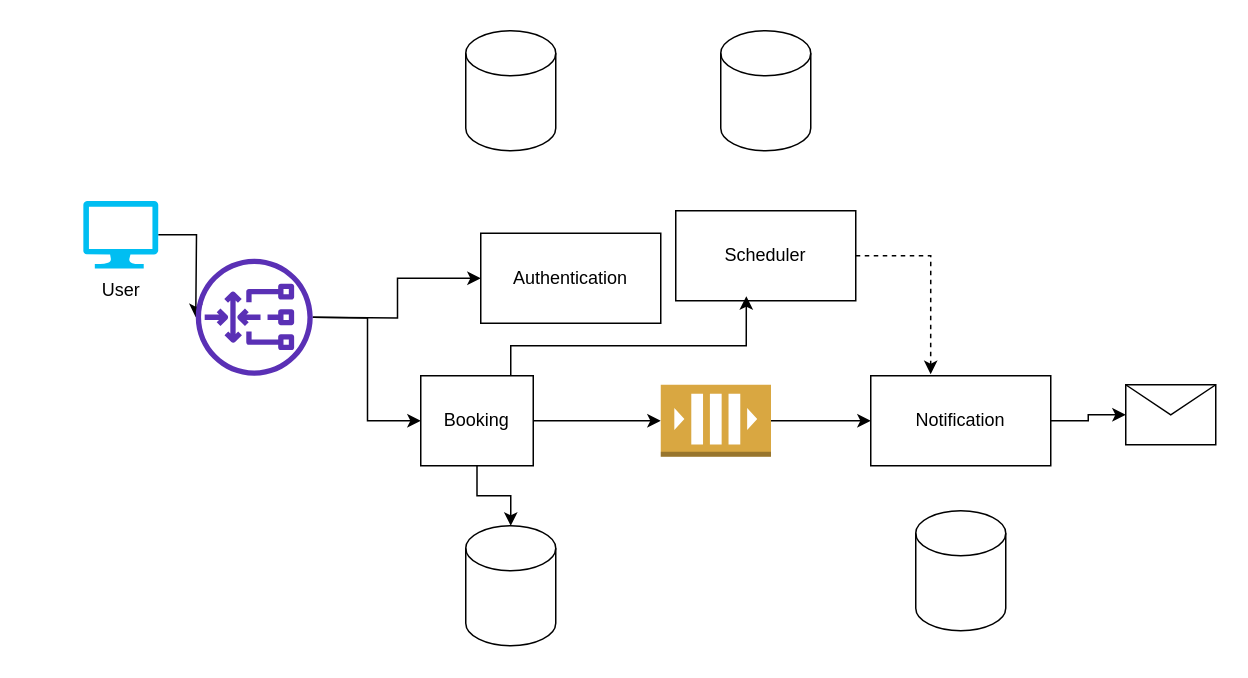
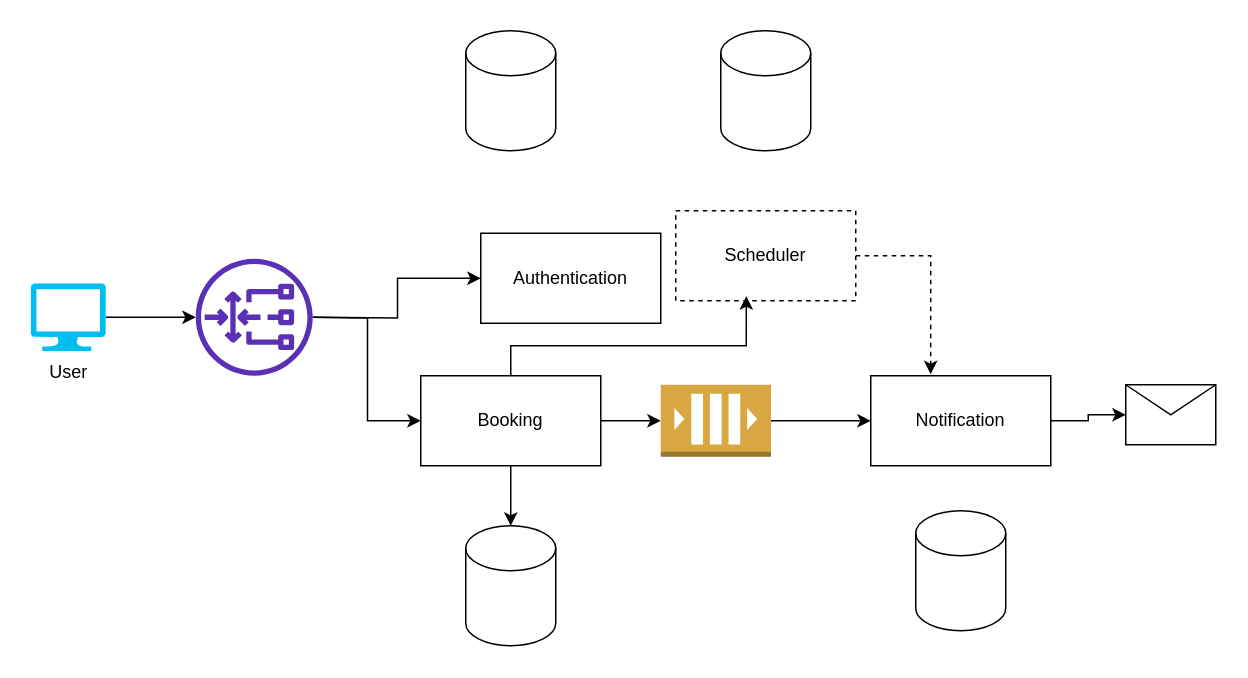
(121, 235) -> (68, 317)
(766, 256) -> (766, 256)
(477, 421) -> (511, 421)
